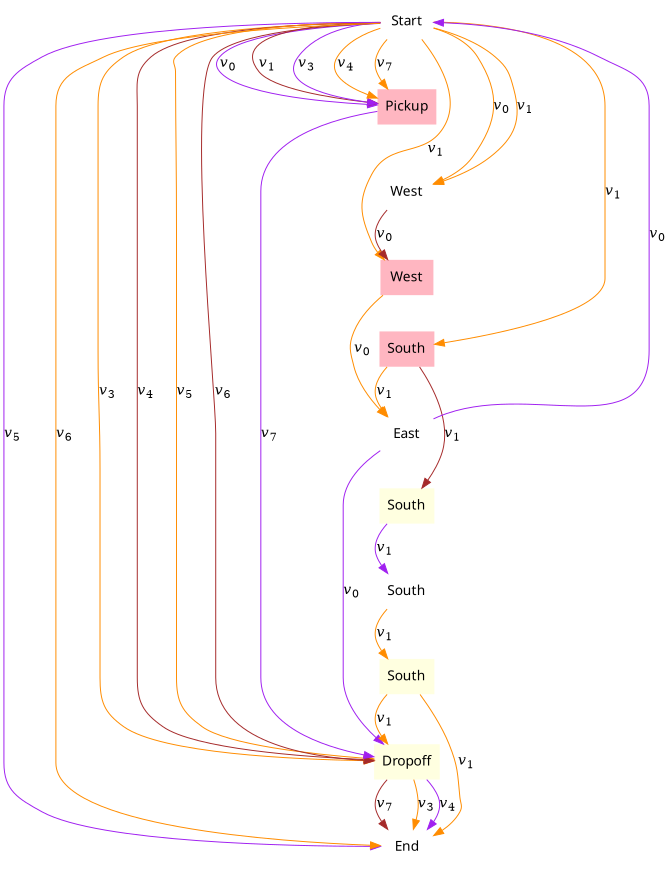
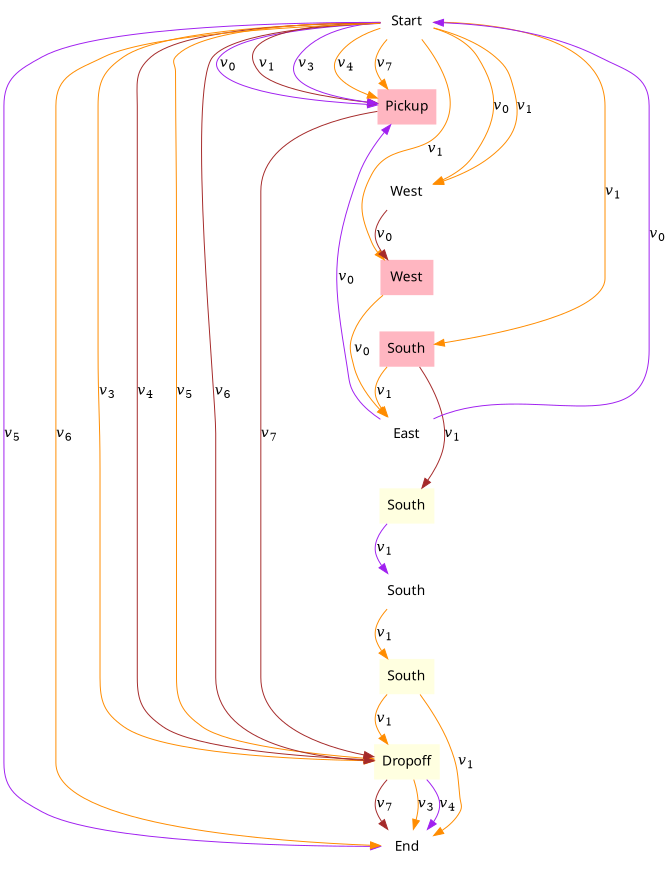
(261, 428) -> (261, 428)
(343, 592) -> (337, 277)
